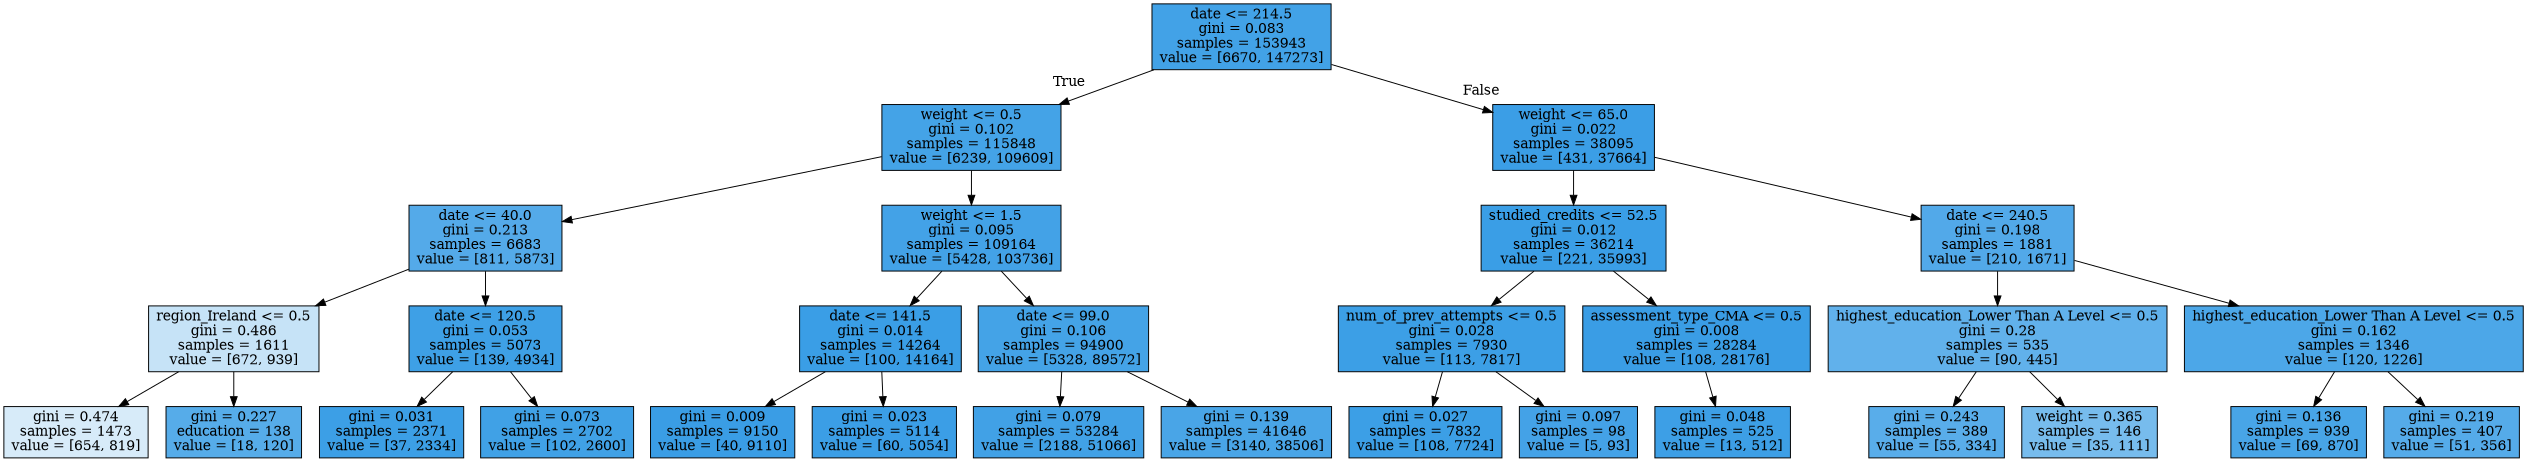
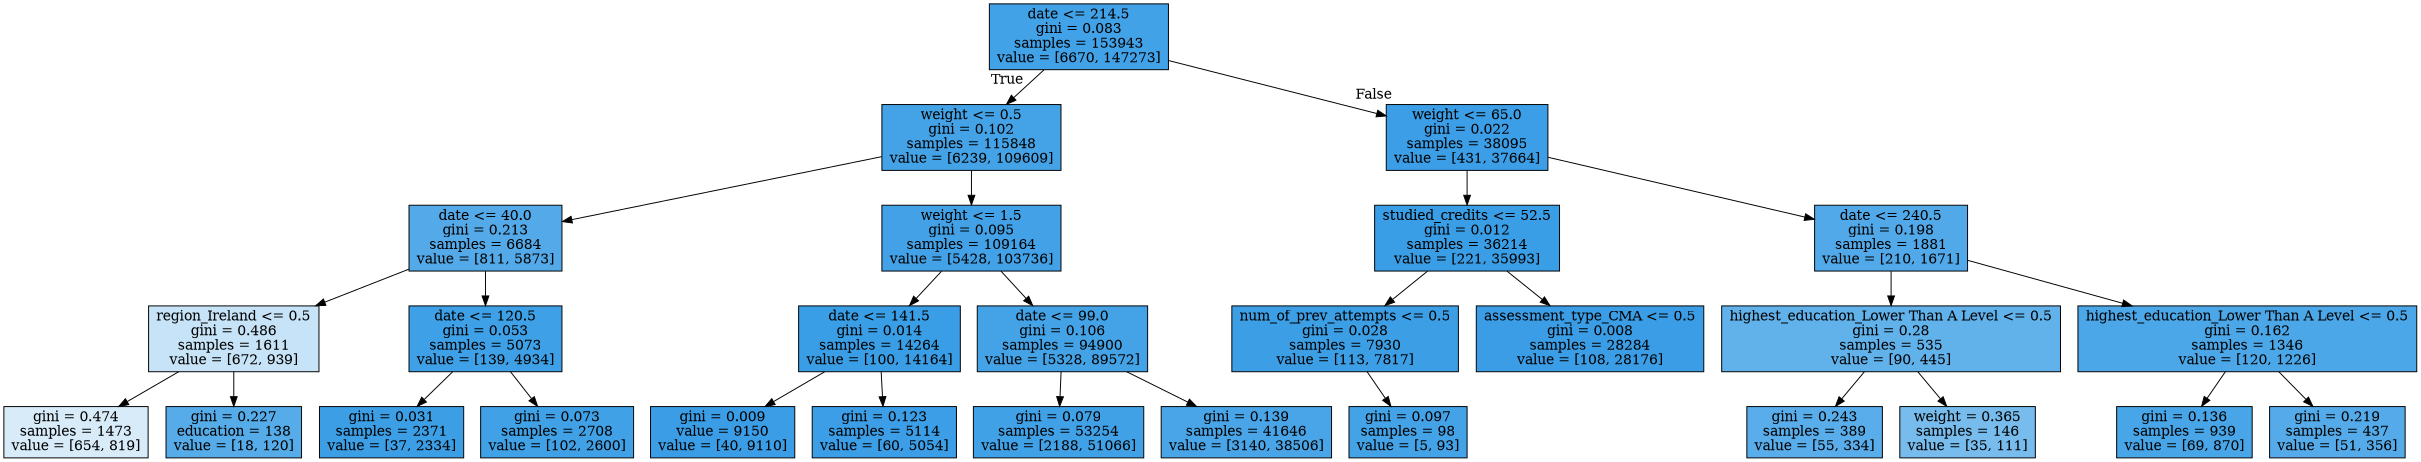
(485, 238) -> (485, 238)
(557, 432) -> (557, 432)
(723, 432) -> (723, 432)
(884, 432) -> (884, 432)
(1059, 432) -> (1059, 432)
(1425, 432) -> none
(1723, 432) -> none
(2452, 432) -> (2337, 432)
